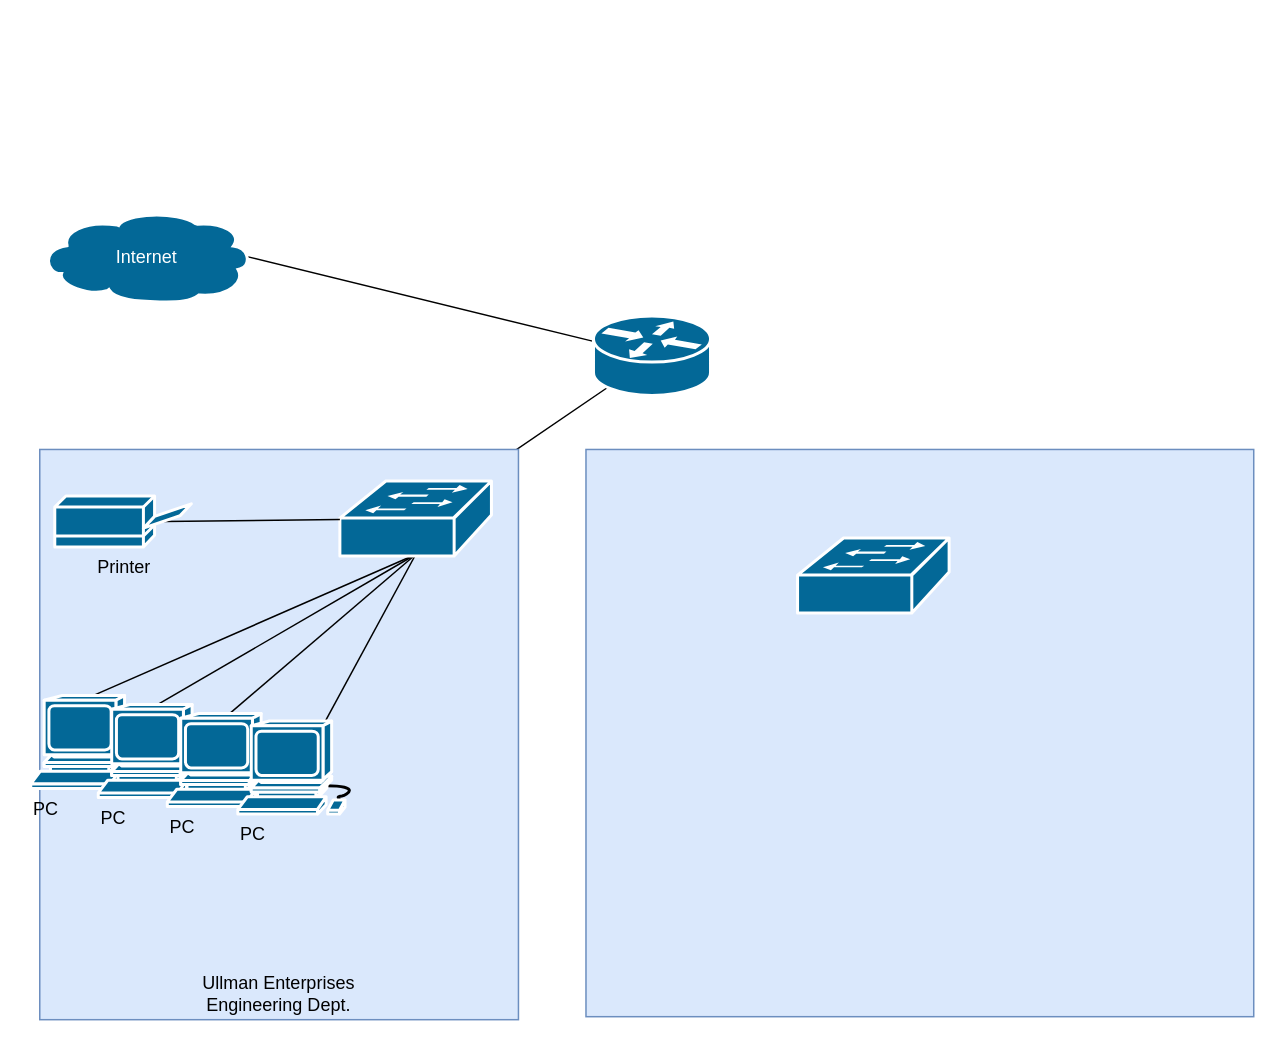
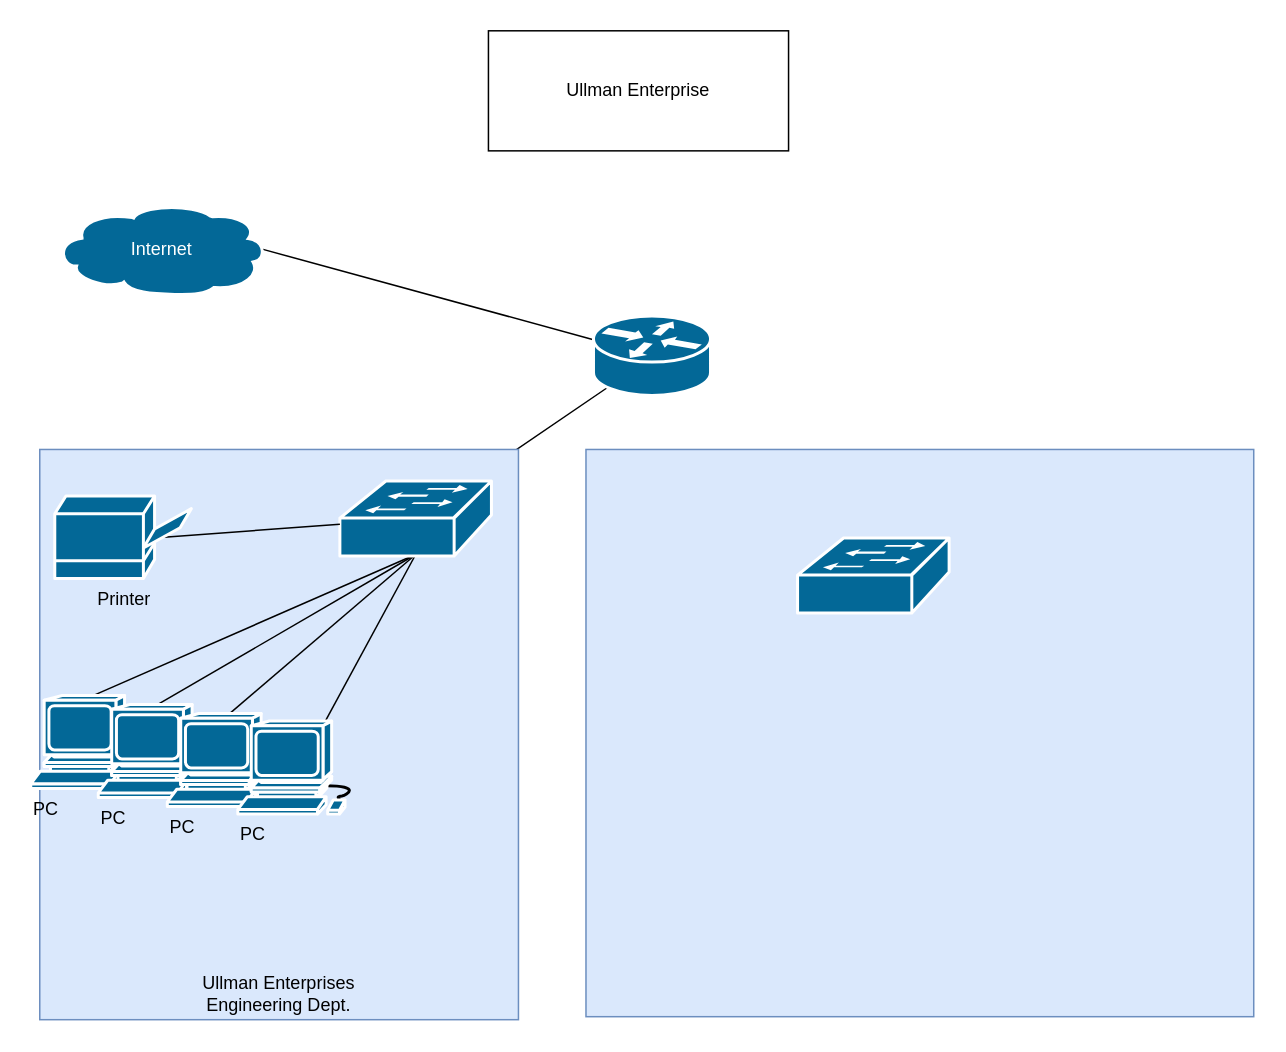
none -> (638, 91)
(146, 257) -> (161, 249)
(123, 521) -> (123, 537)
